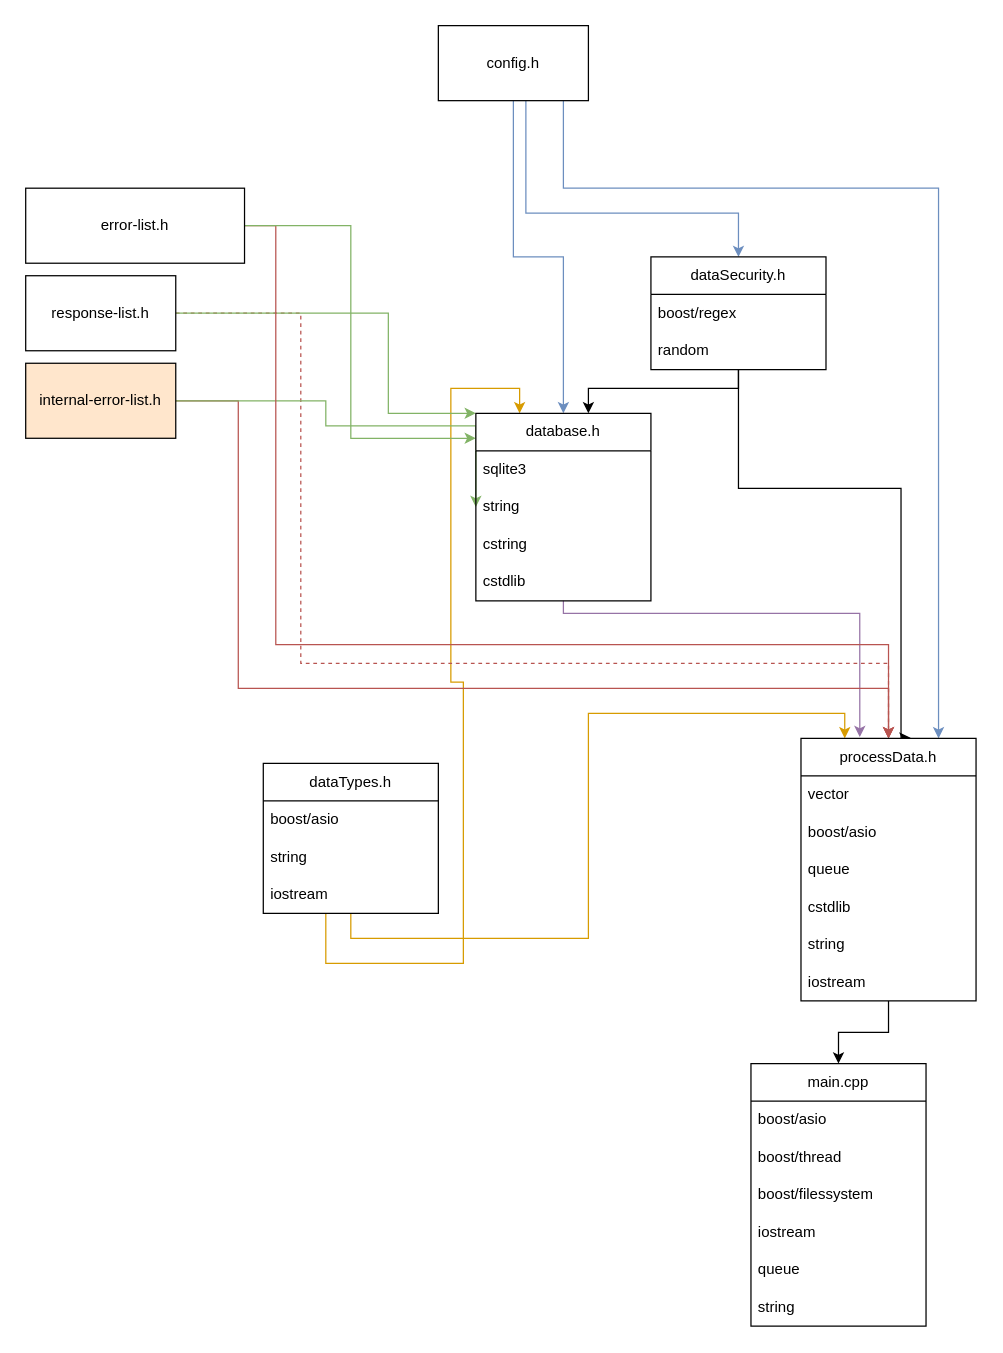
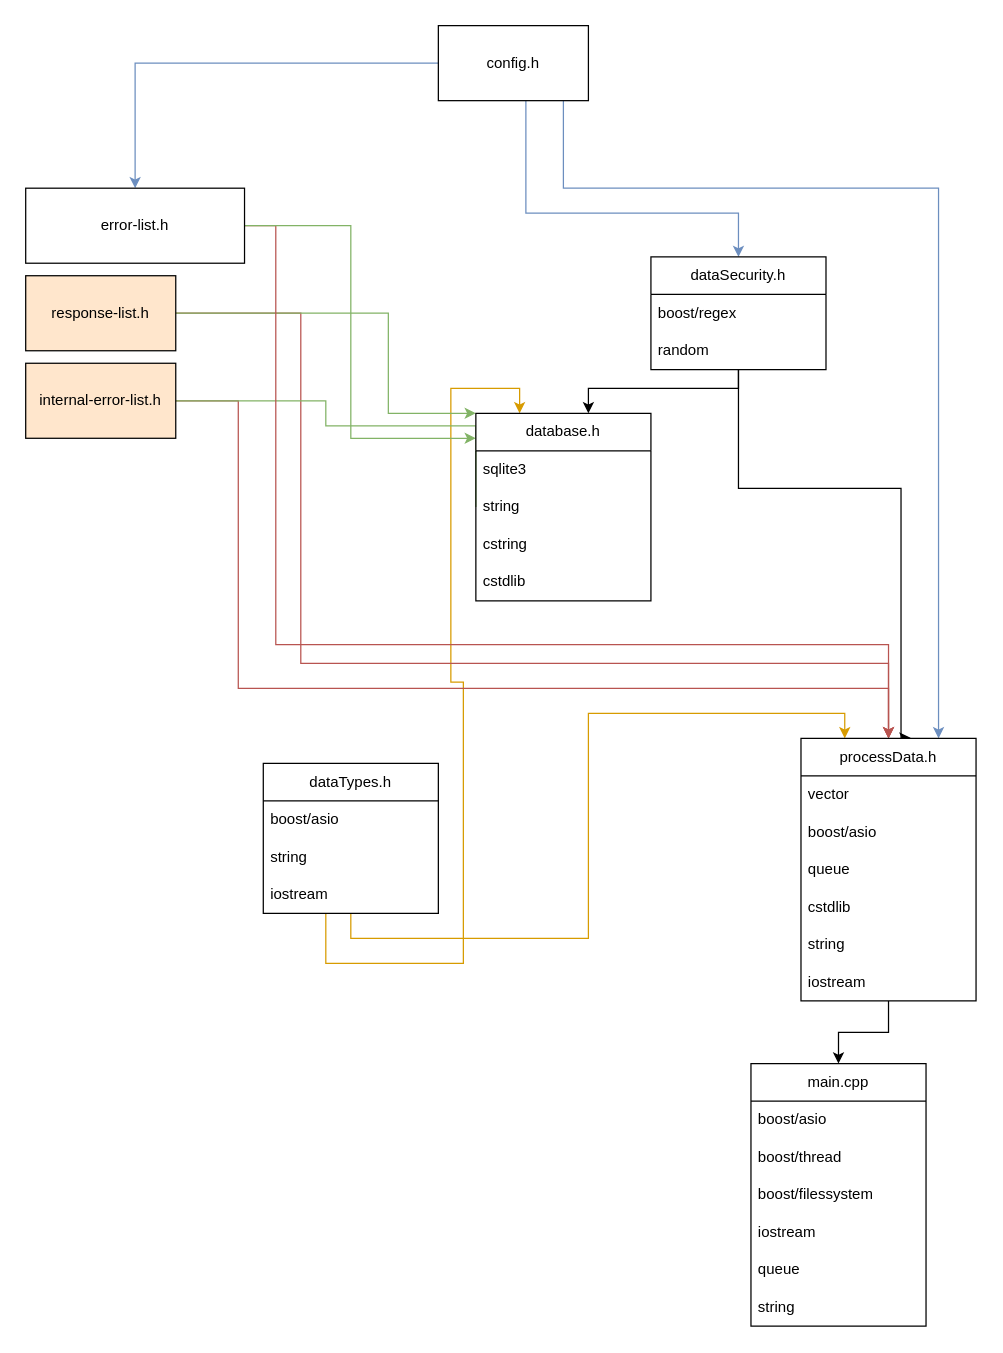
(534, 257) -> (228, 63)
(101, 313) -> (101, 313)
(298, 401) -> (298, 401)
(763, 613) -> none
(420, 663) -> (420, 663)
